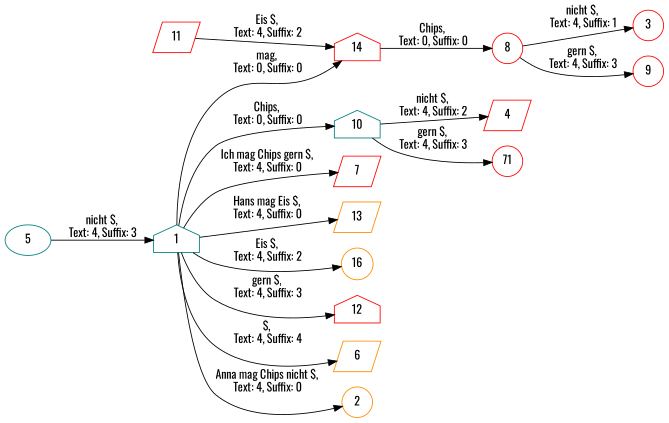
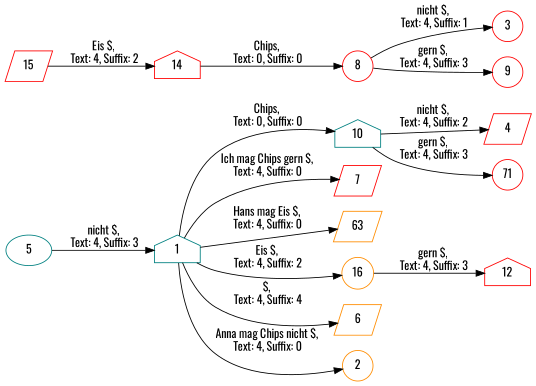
(177, 37) -> (29, 66)
(214, 103) -> none
(357, 217) -> (358, 227)
(240, 311) -> (425, 273)
